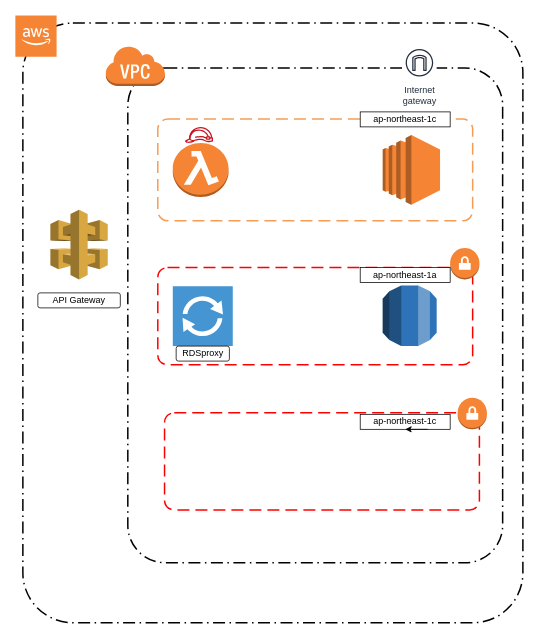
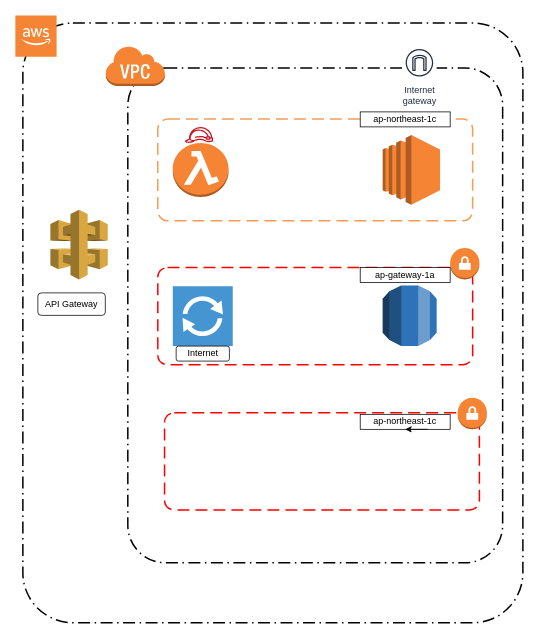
(405, 275) -> (405, 275)
(79, 300) -> (72, 304)
(203, 354) -> (203, 354)
